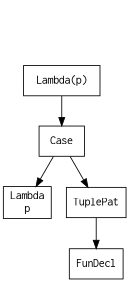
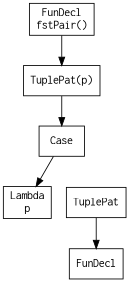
none -> (62, 19)
(62, 81) -> (62, 81)
(77, 168) -> none
